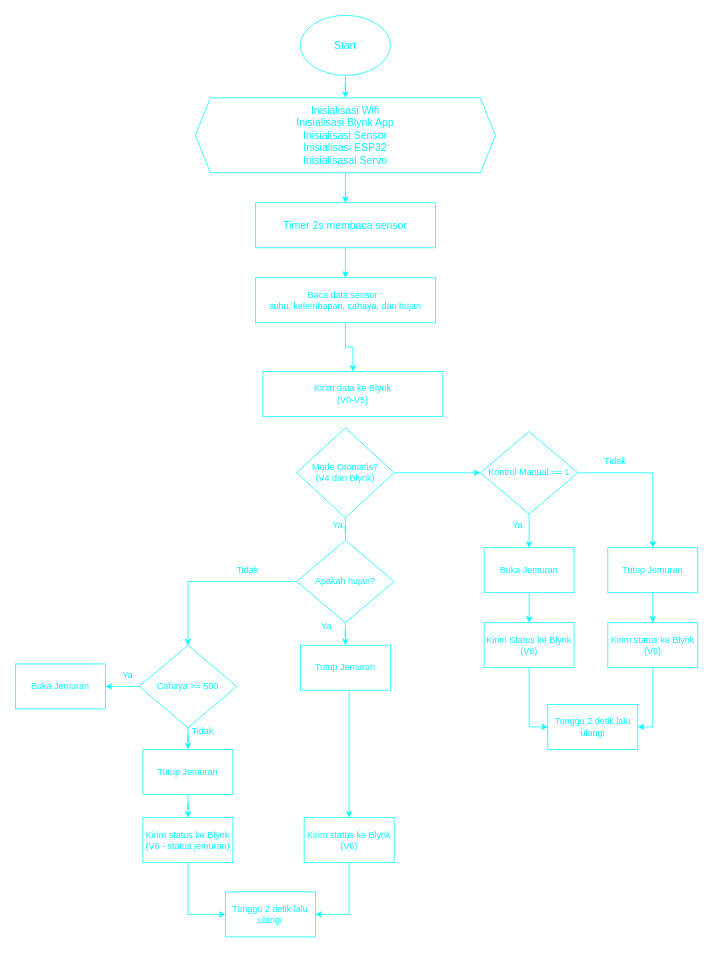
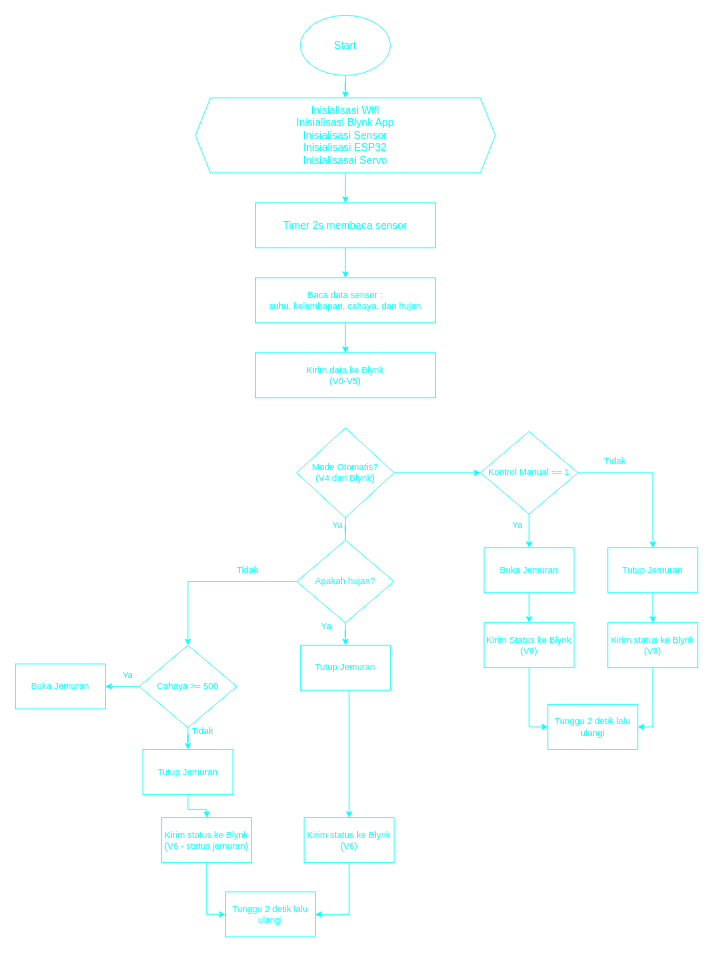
(353, 394) -> (345, 375)
(188, 840) -> (207, 840)
